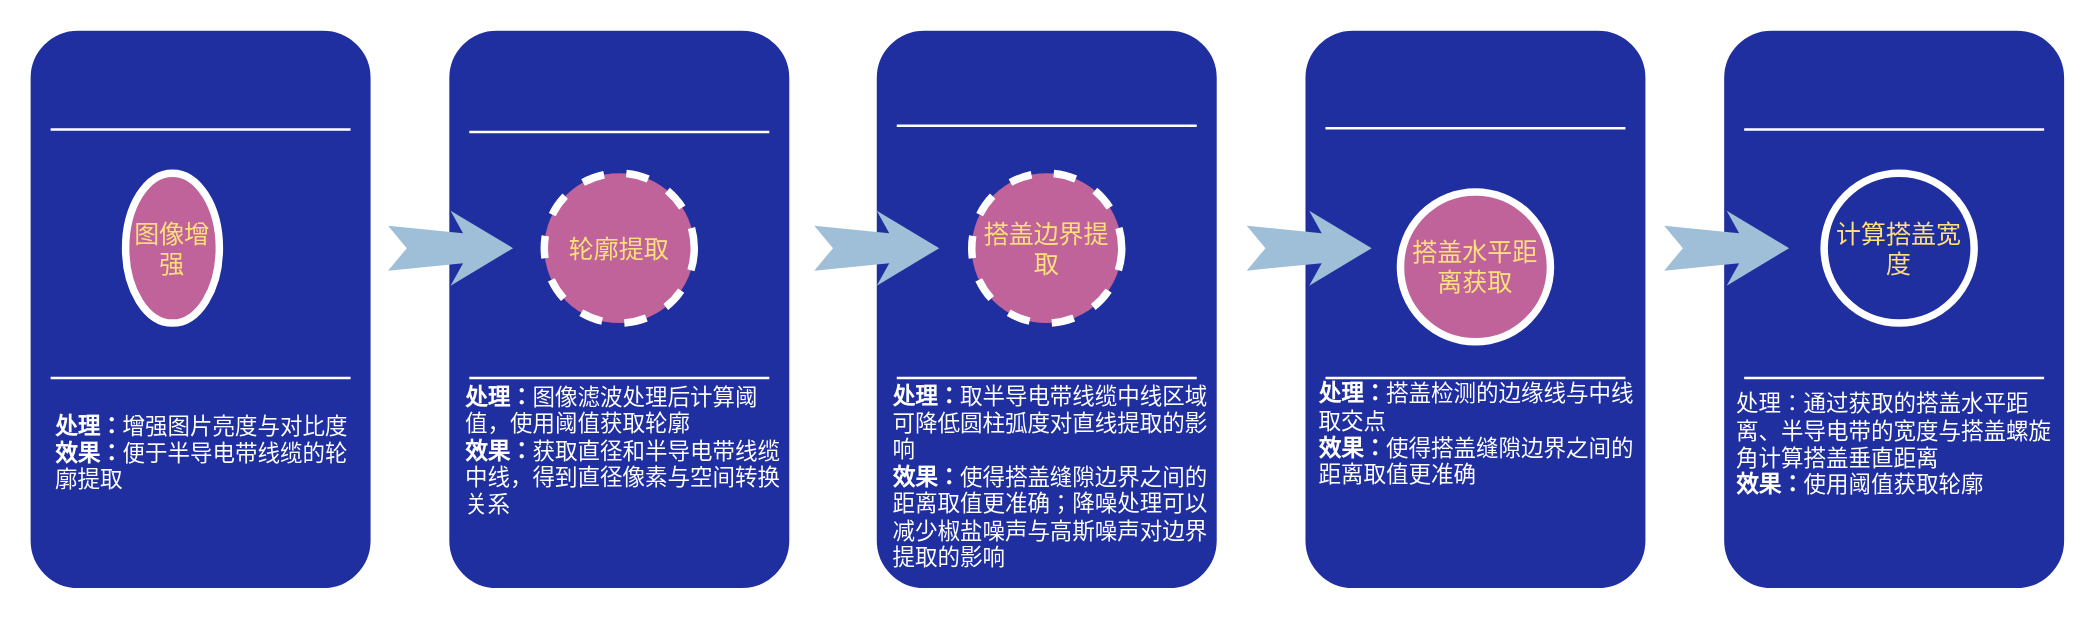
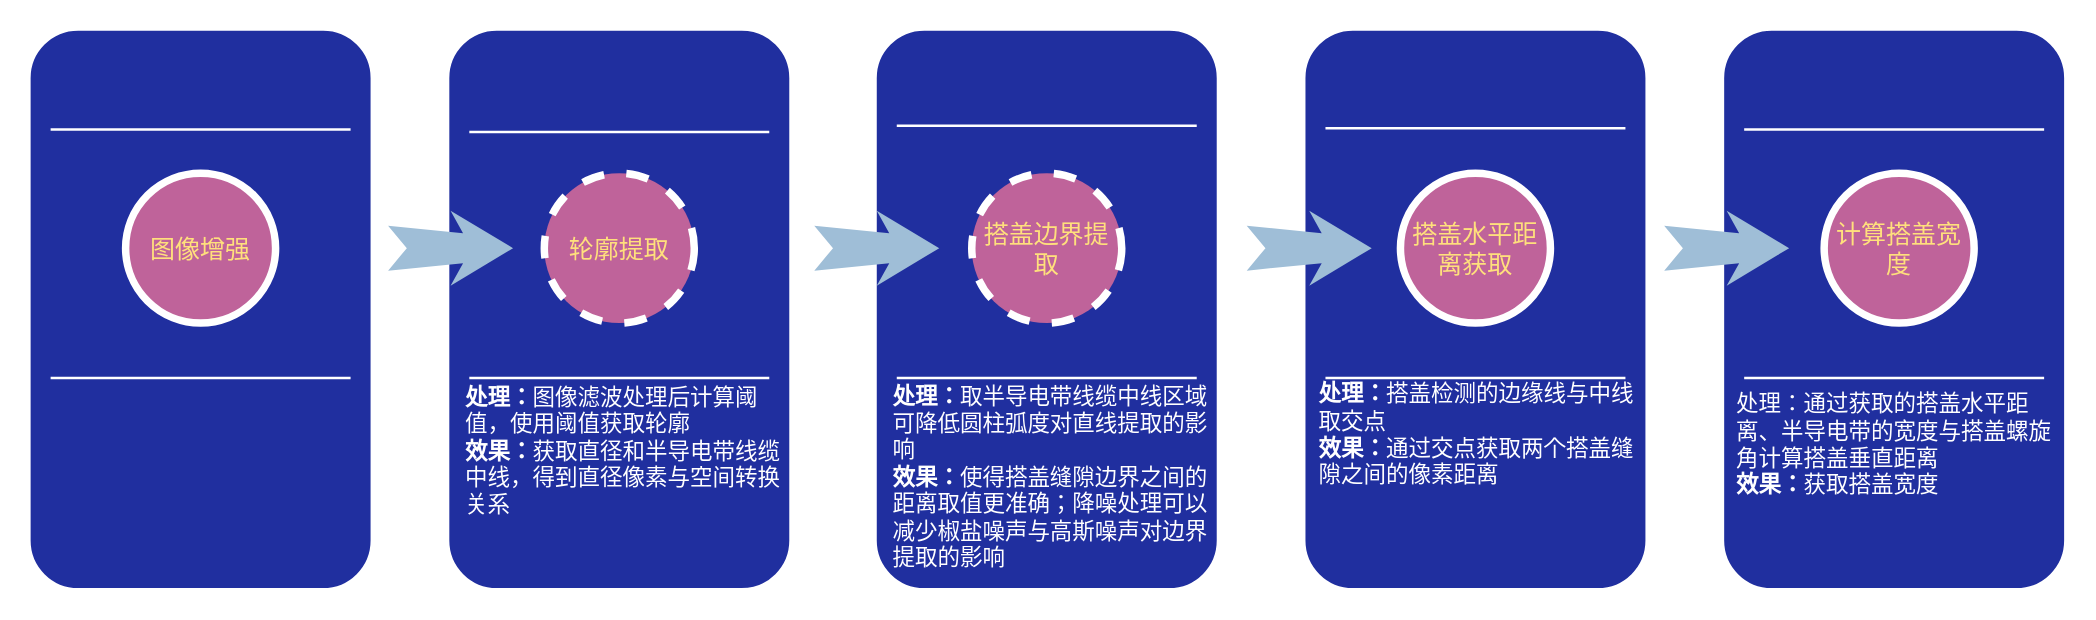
(173, 248) -> (201, 248)
(1899, 248) -> (1899, 248)
(1476, 267) -> (1476, 248)
(1485, 436) -> (1485, 436)
(1903, 446) -> (1903, 446)
(201, 454) -> none
